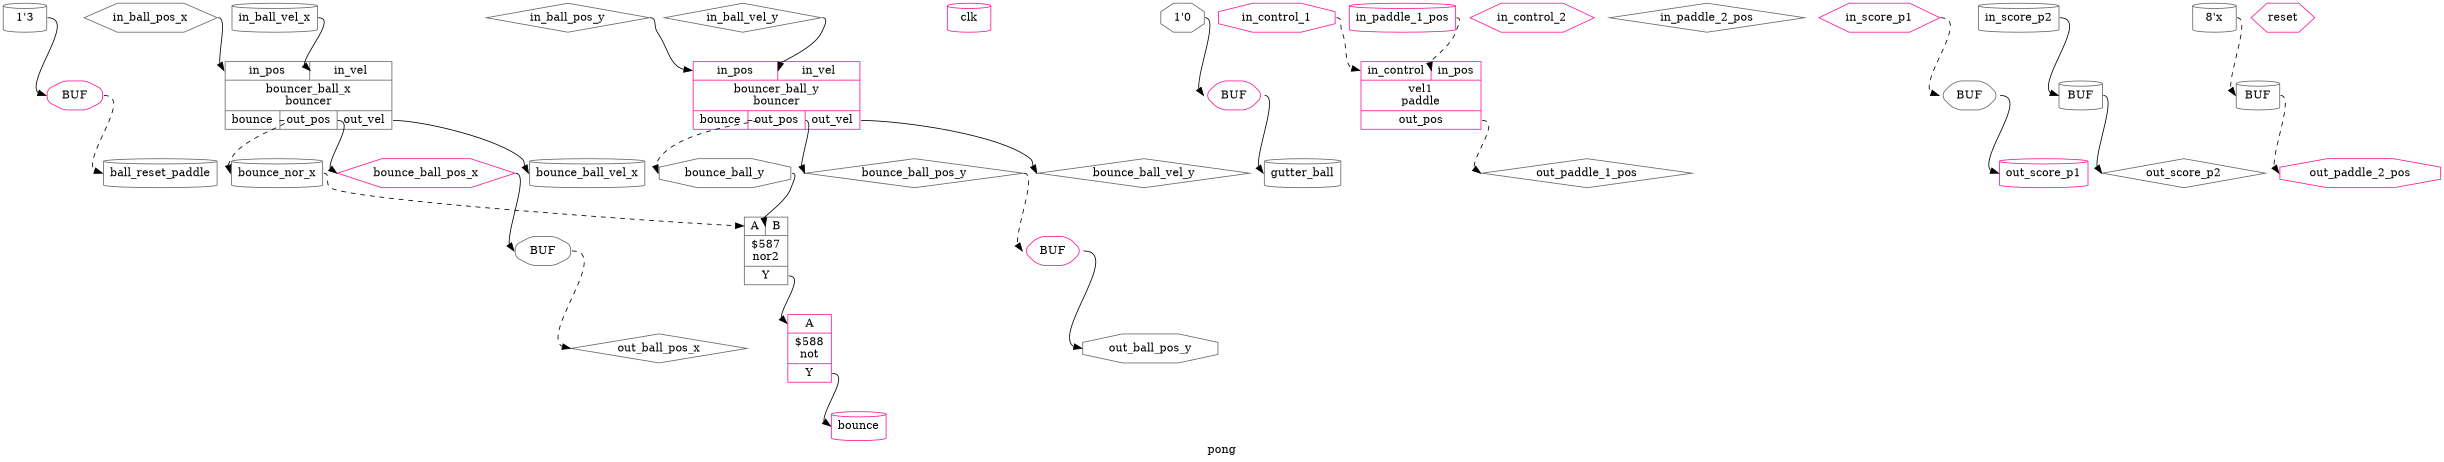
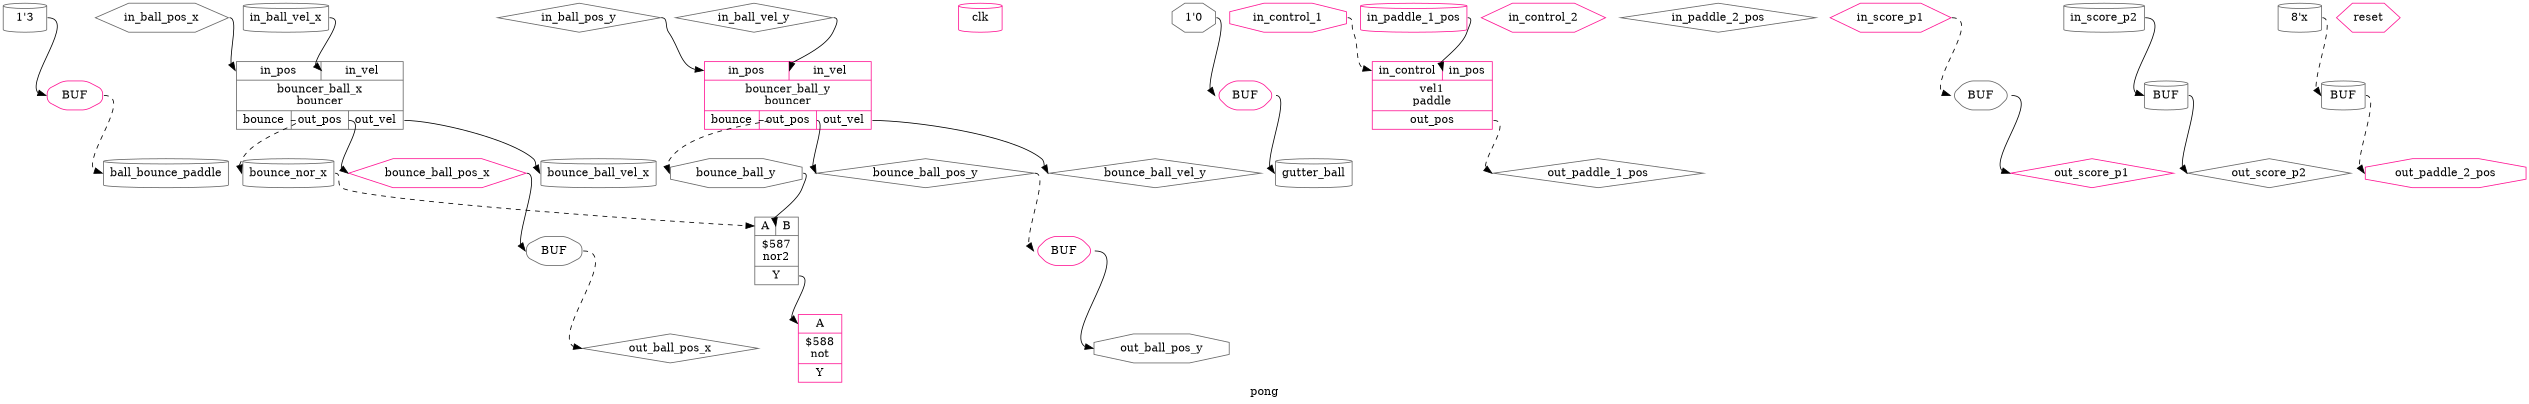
(1450, 42) -> (1461, 42)
(160, 173) -> (166, 173)
(2044, 173) -> (2092, 173)
(859, 426) -> none
